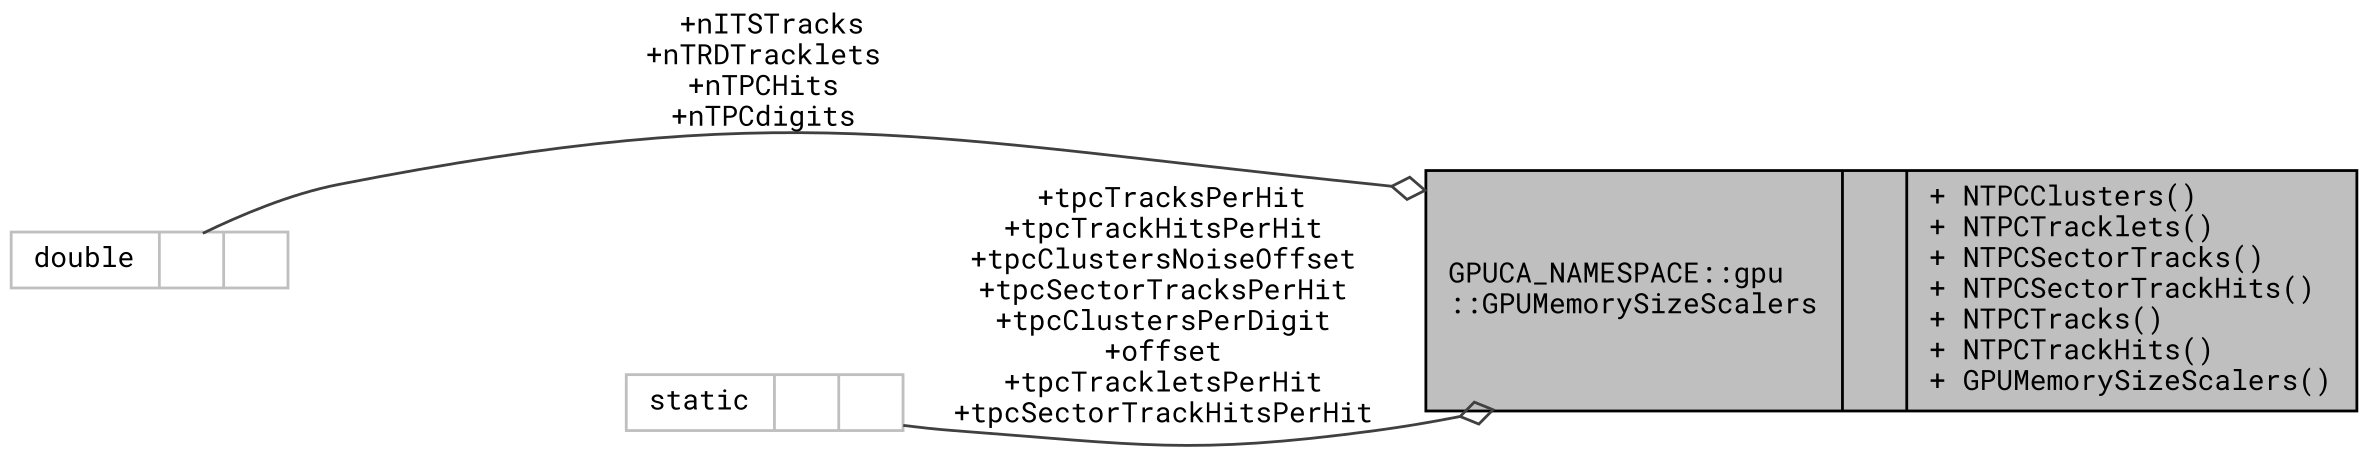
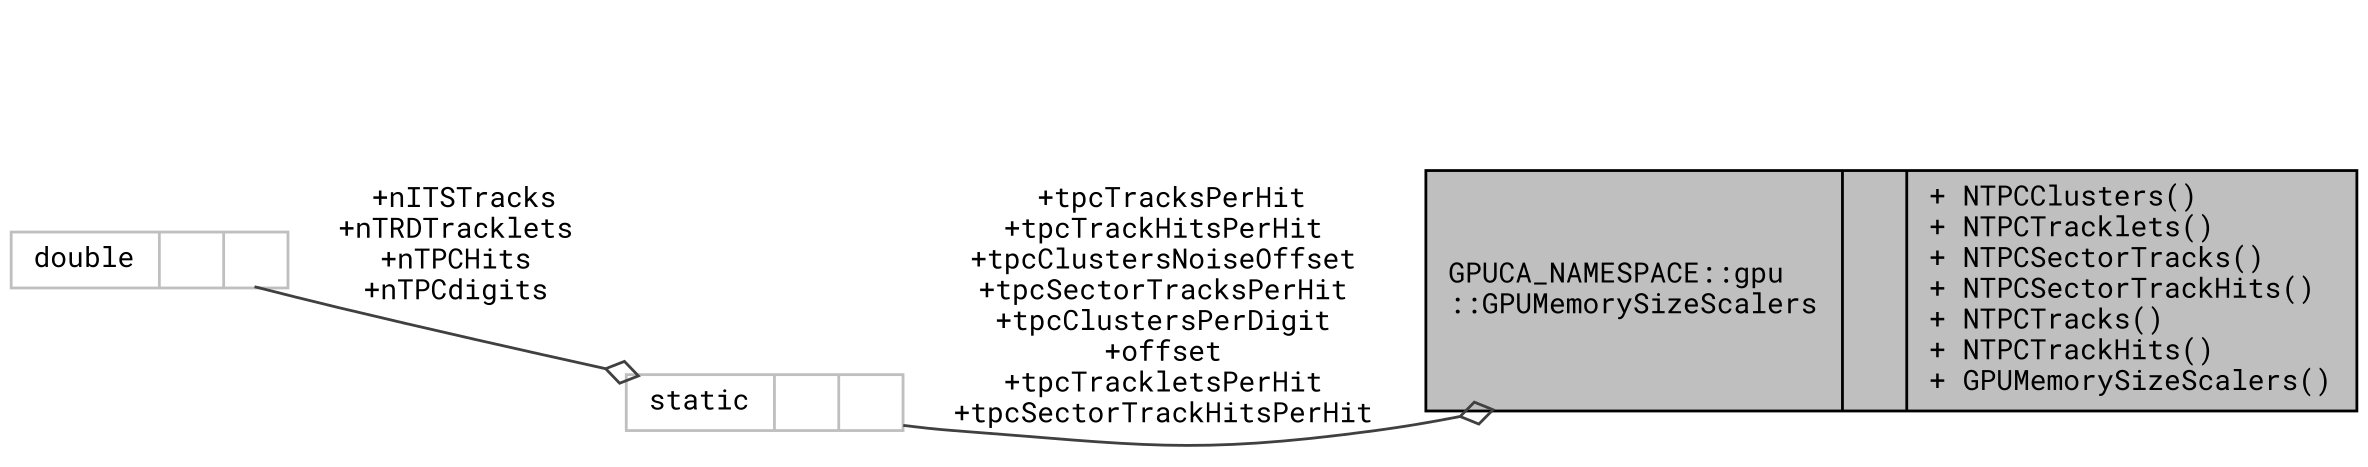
(792, 134) -> (430, 329)
